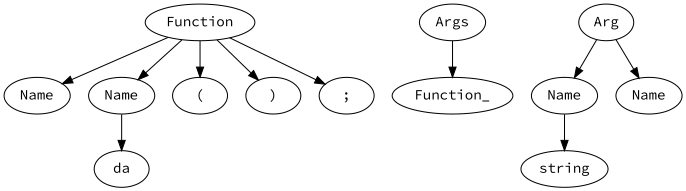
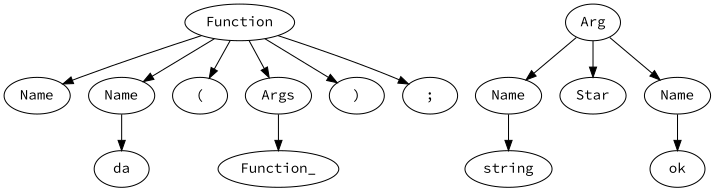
none -> (257, 55)
none -> (593, 96)
none -> (678, 169)
